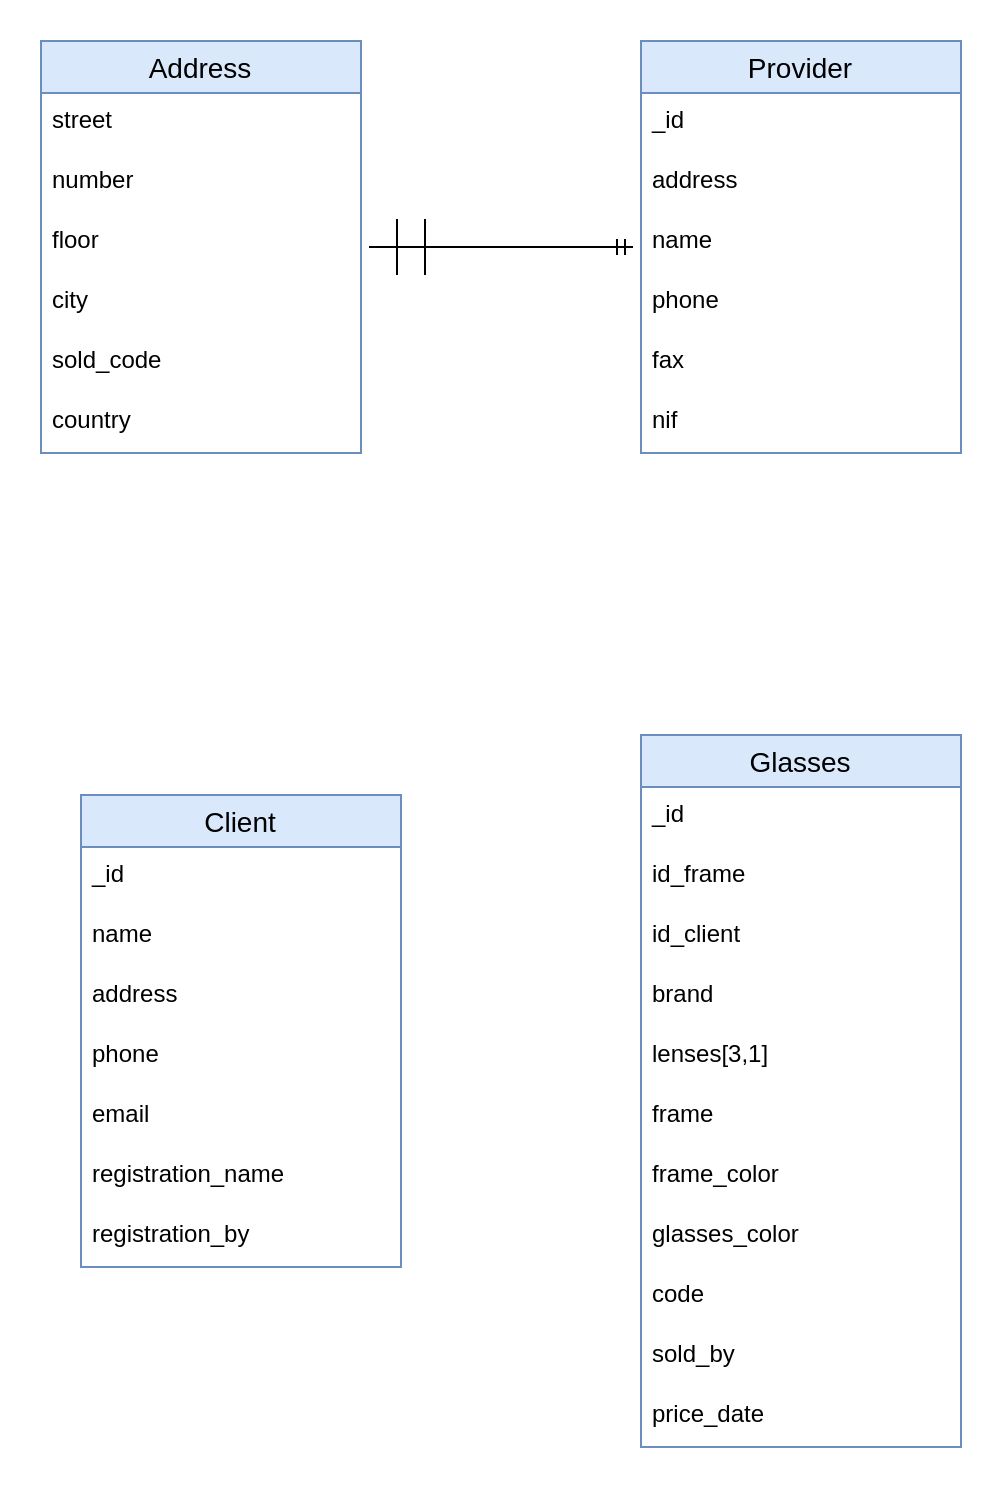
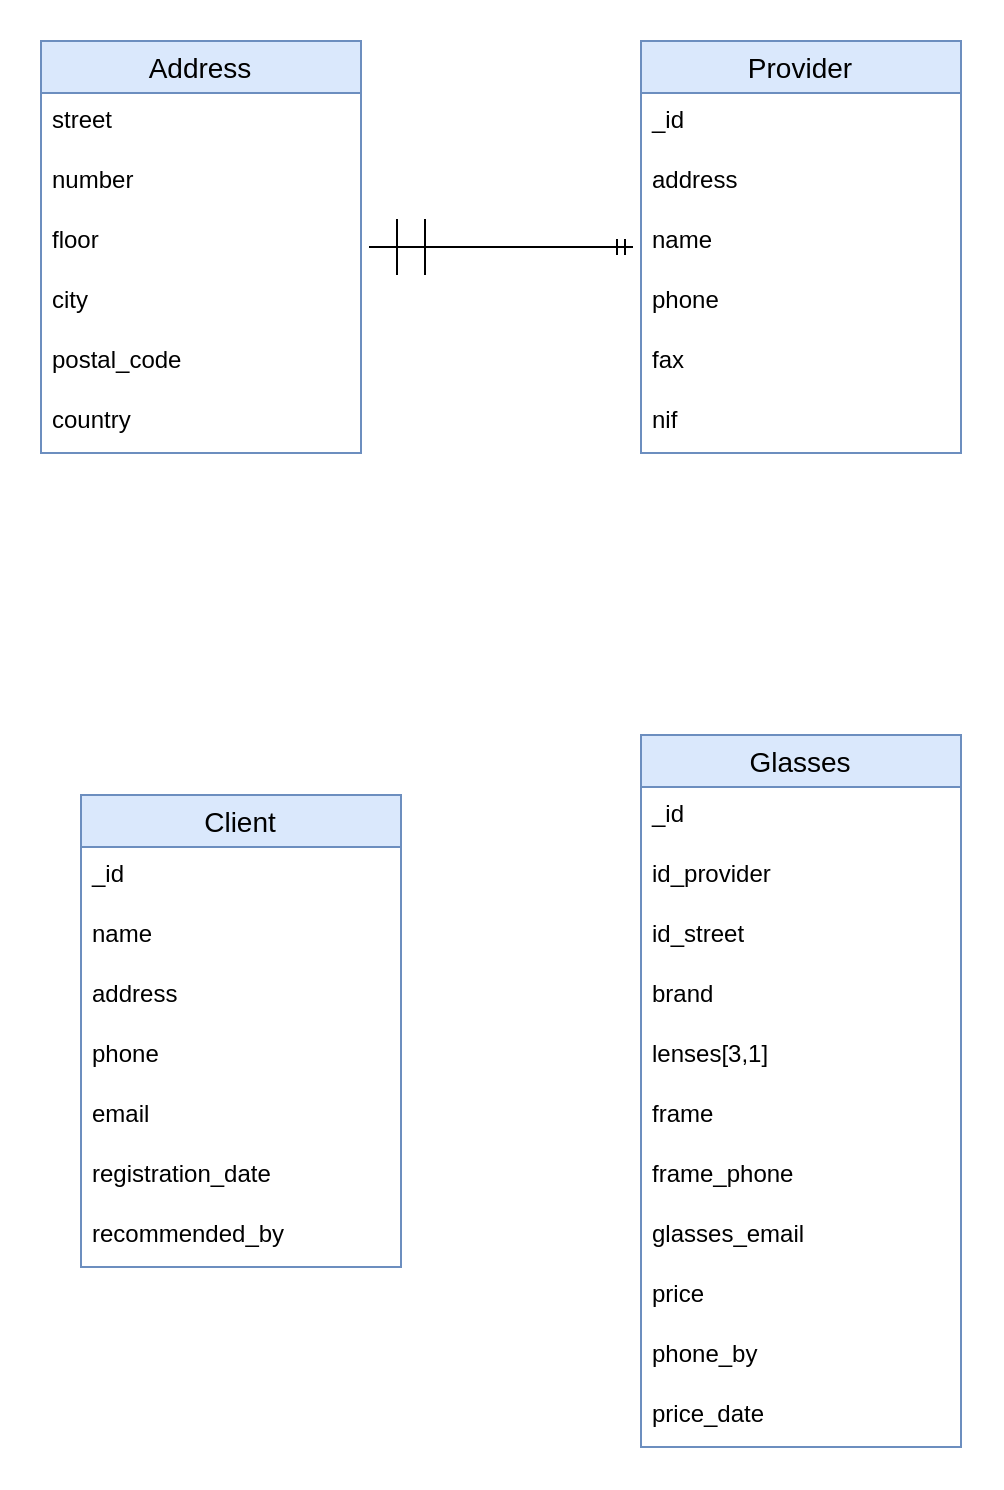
(109, 360) -> (123, 360)
(703, 874) -> (720, 874)
(703, 934) -> (709, 934)
(200, 1174) -> (200, 1174)
(723, 1174) -> (726, 1174)
(187, 1234) -> (186, 1234)
(733, 1234) -> (730, 1234)
(679, 1294) -> (682, 1294)
(696, 1354) -> (706, 1354)
